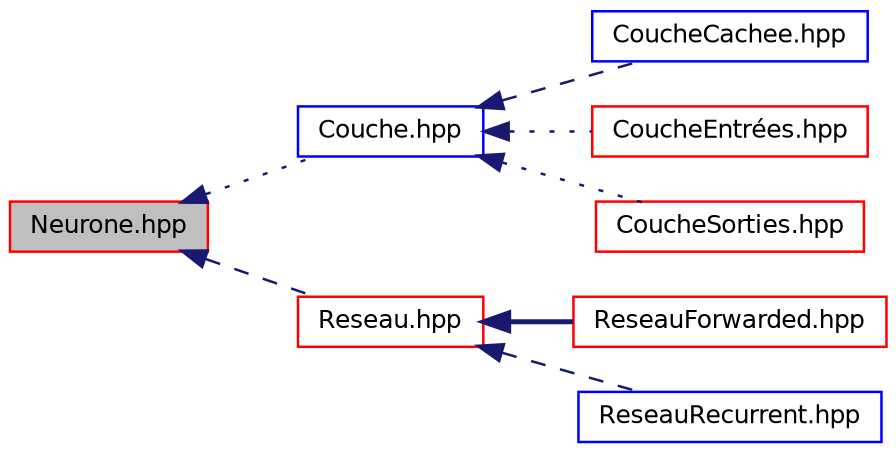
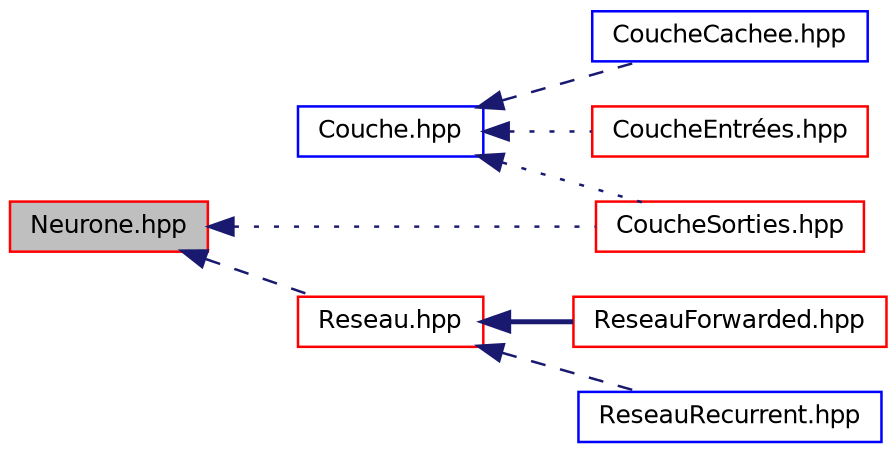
(262, 175) -> (415, 227)
